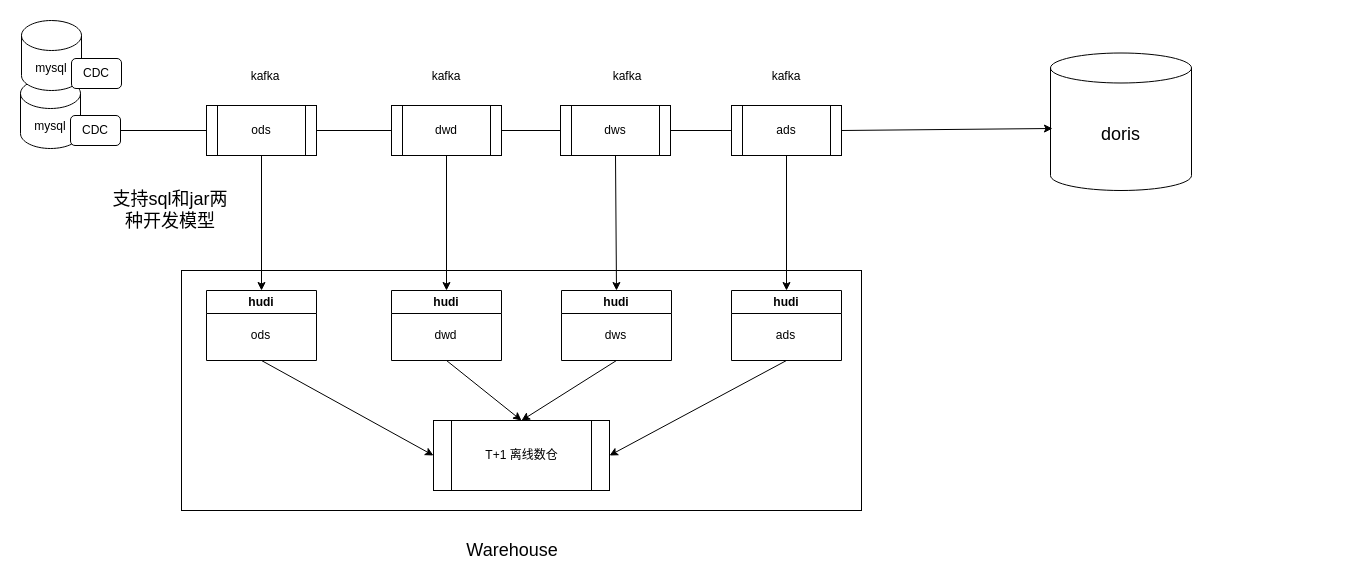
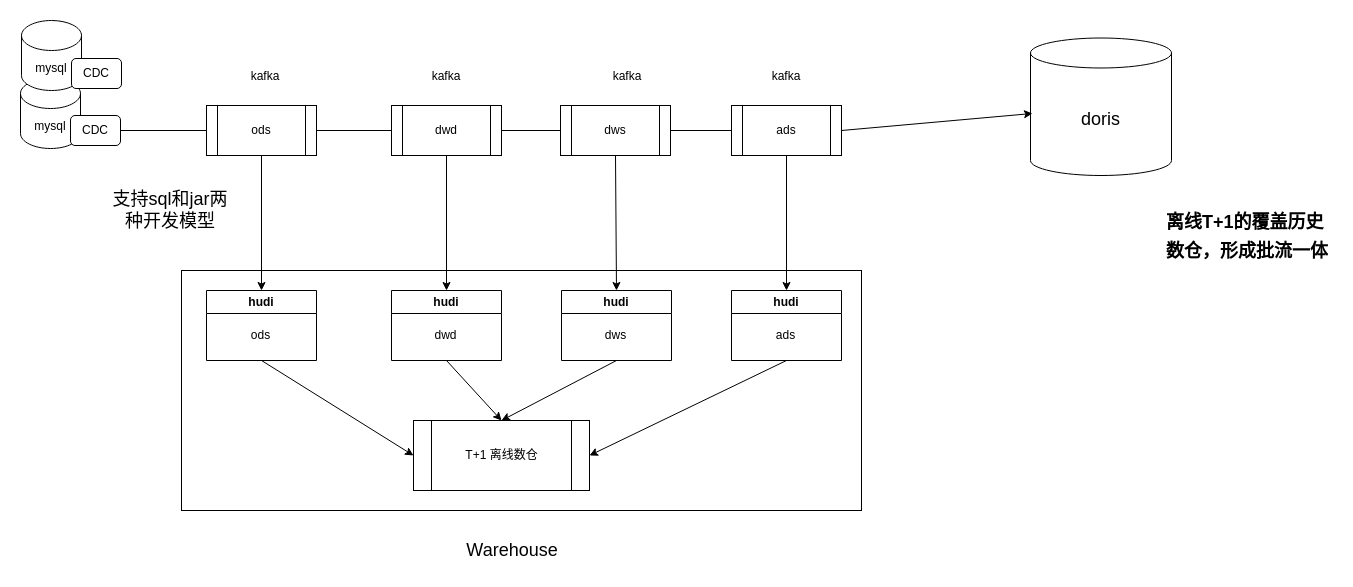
(1121, 122) -> (1101, 107)
none -> (1247, 241)
(522, 456) -> (502, 456)
